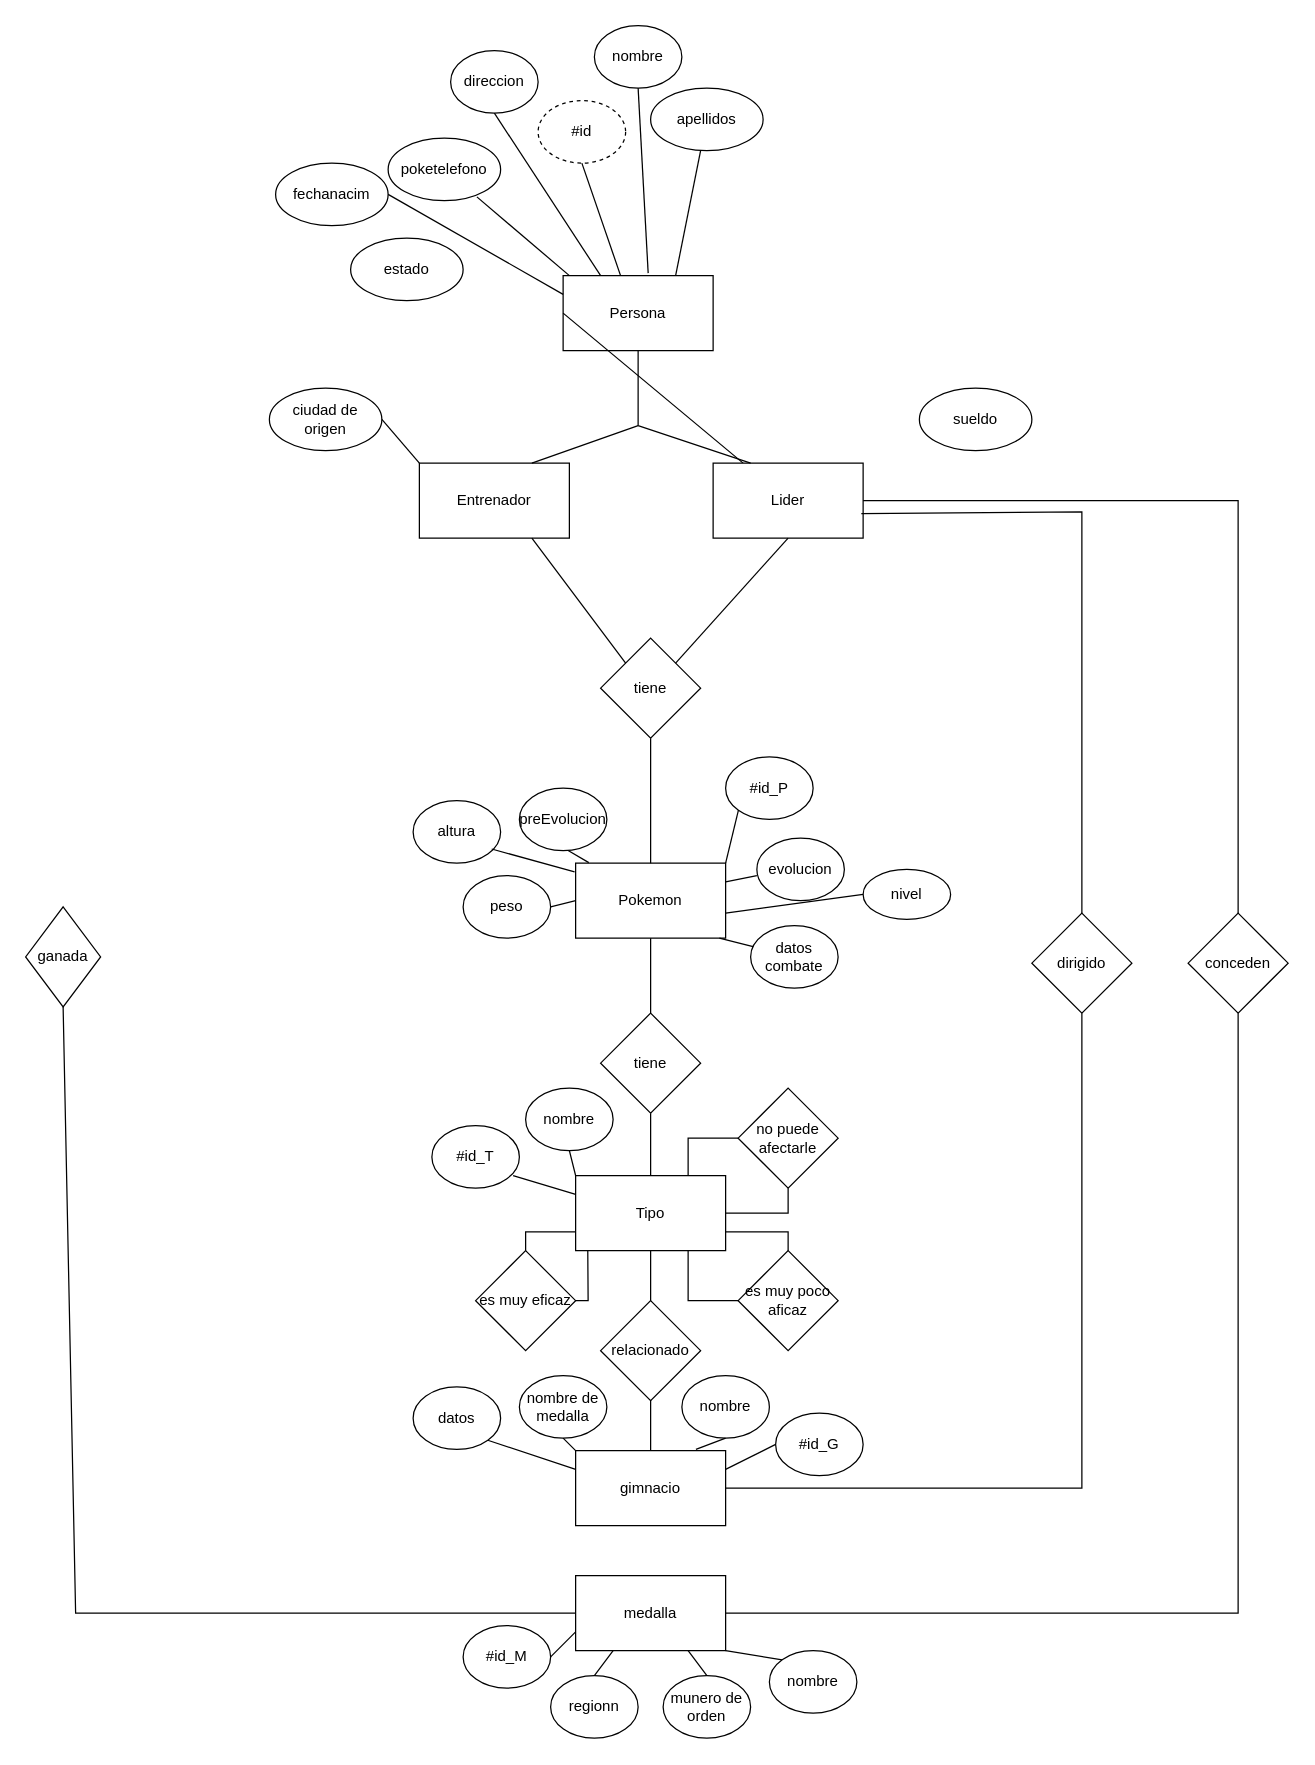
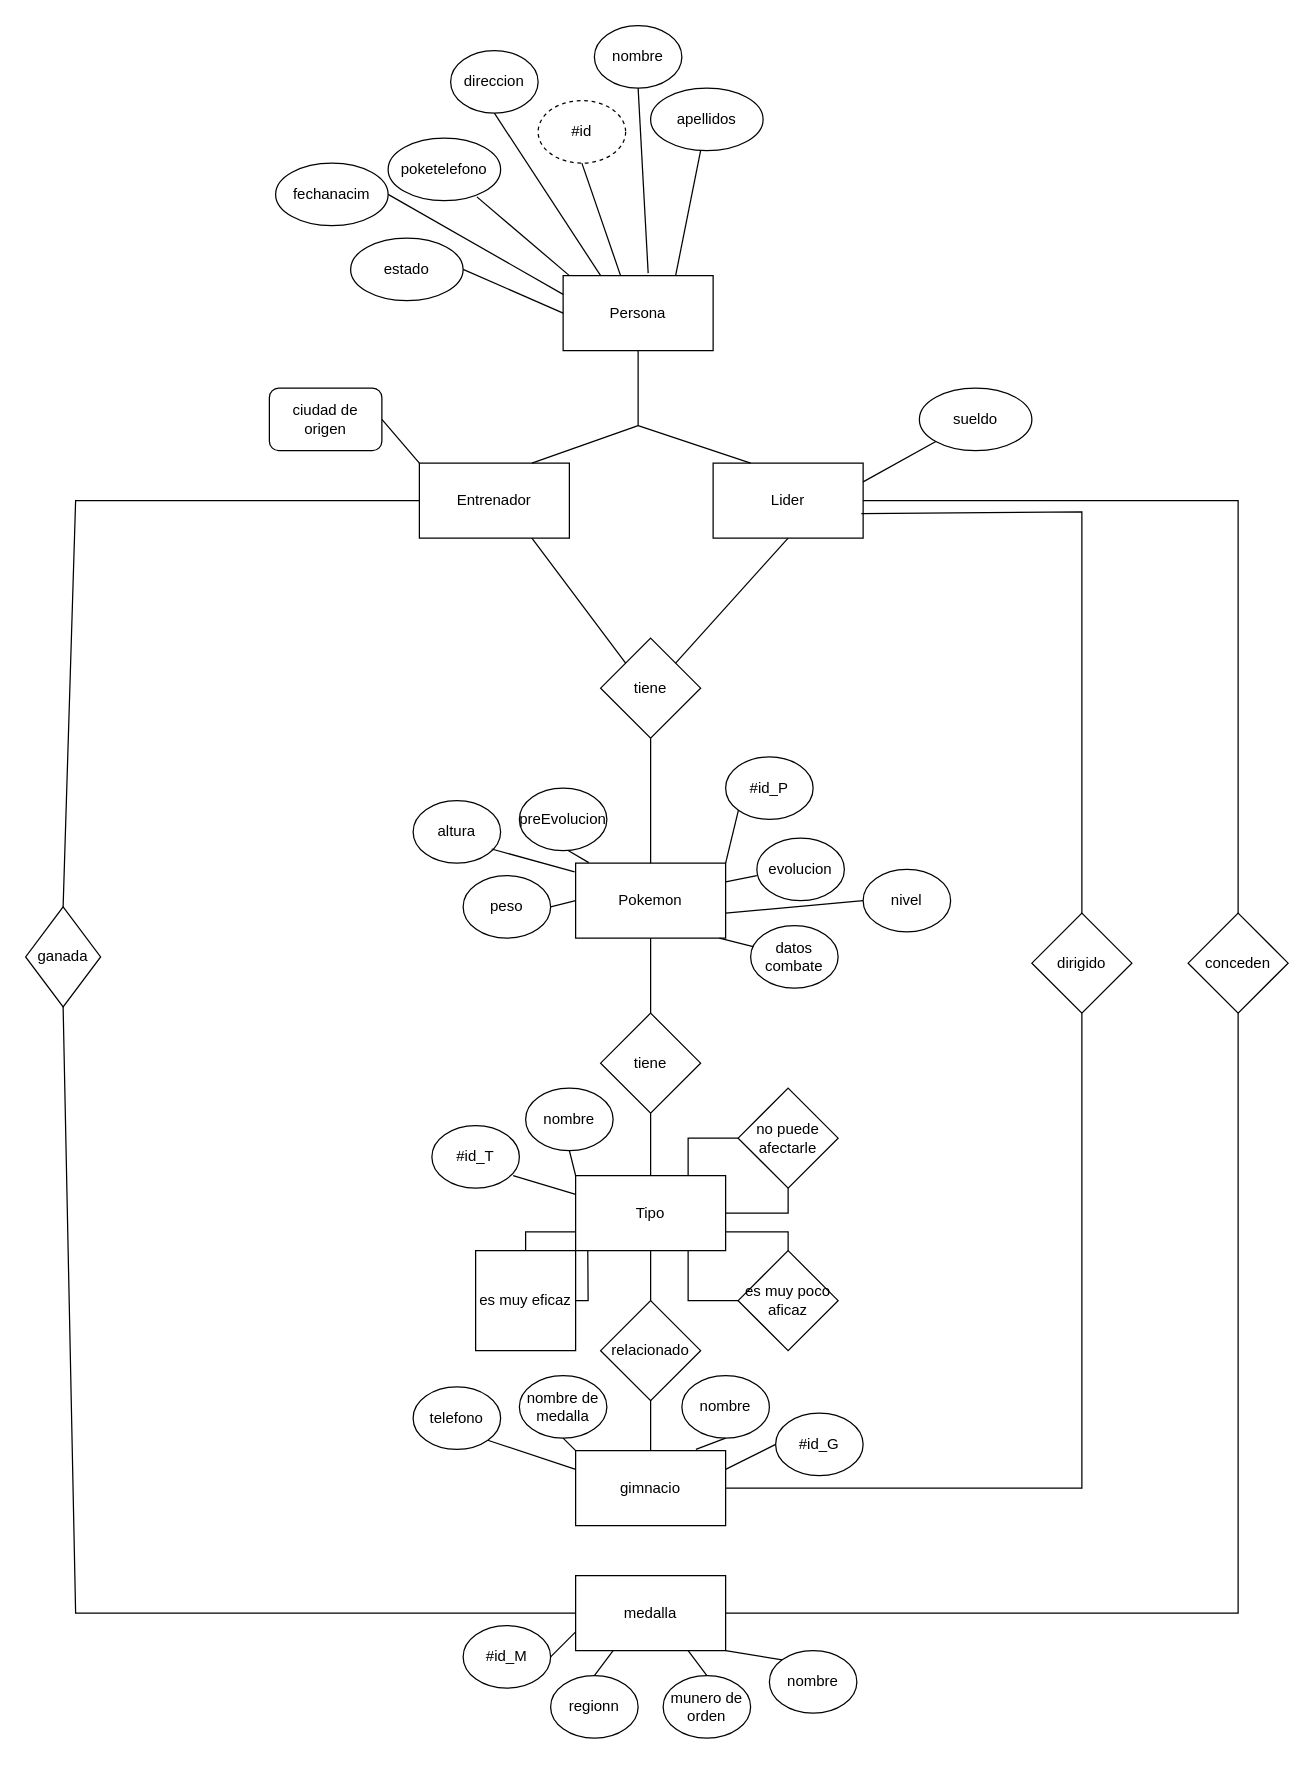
(649, 384) -> (514, 291)
(326, 419) -> (326, 419)
none -> (899, 462)
none -> (75, 533)
(907, 894) -> (907, 901)
(526, 1301) -> (526, 1301)
(457, 1418) -> (457, 1418)
